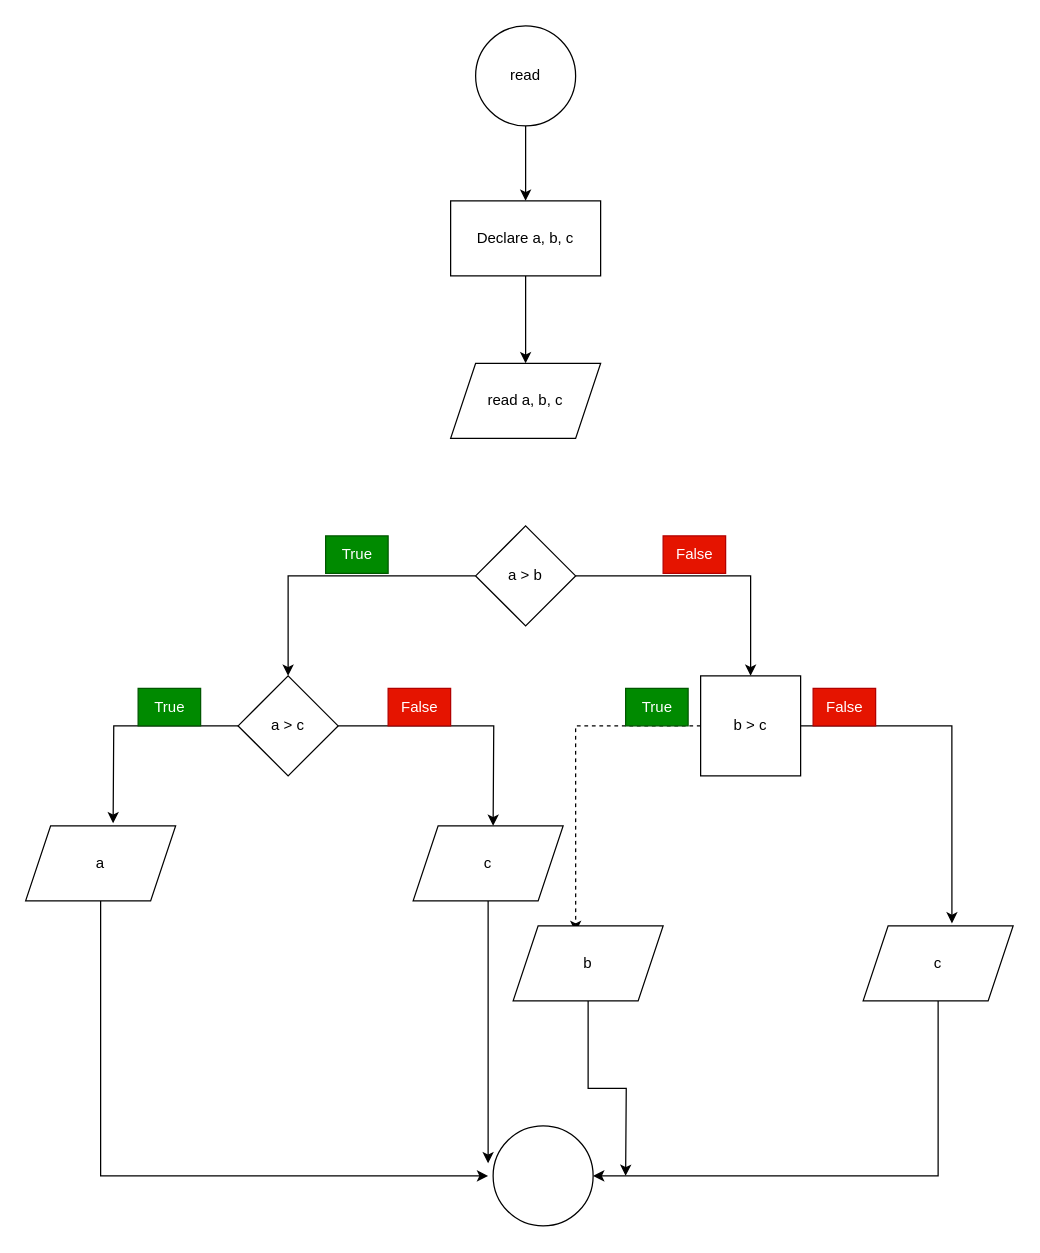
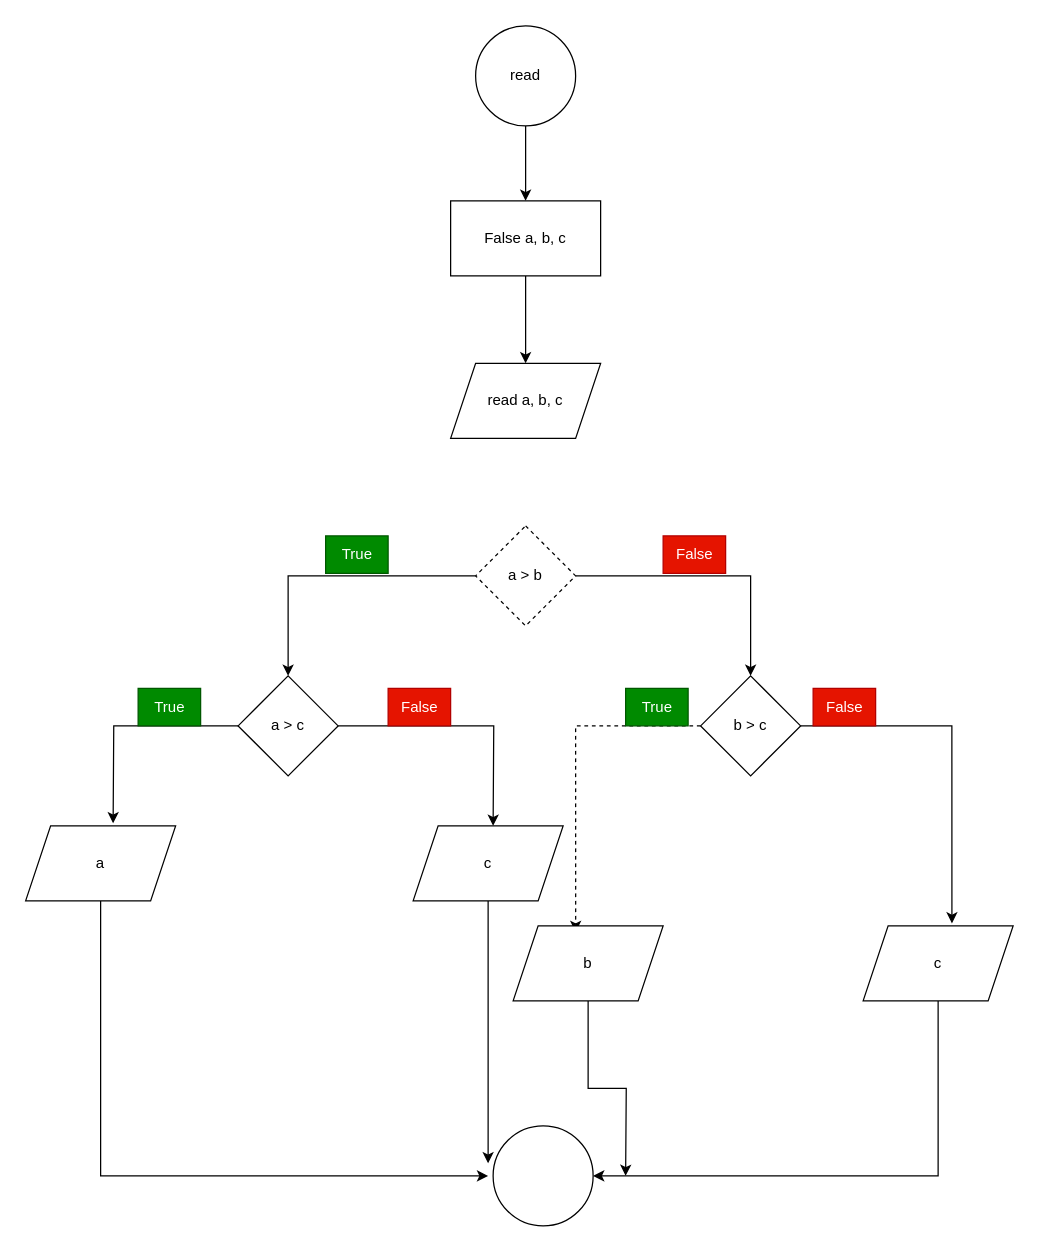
(526, 238) -> (526, 238)
(526, 576) -> (526, 576)
(751, 726) -> (751, 726)
